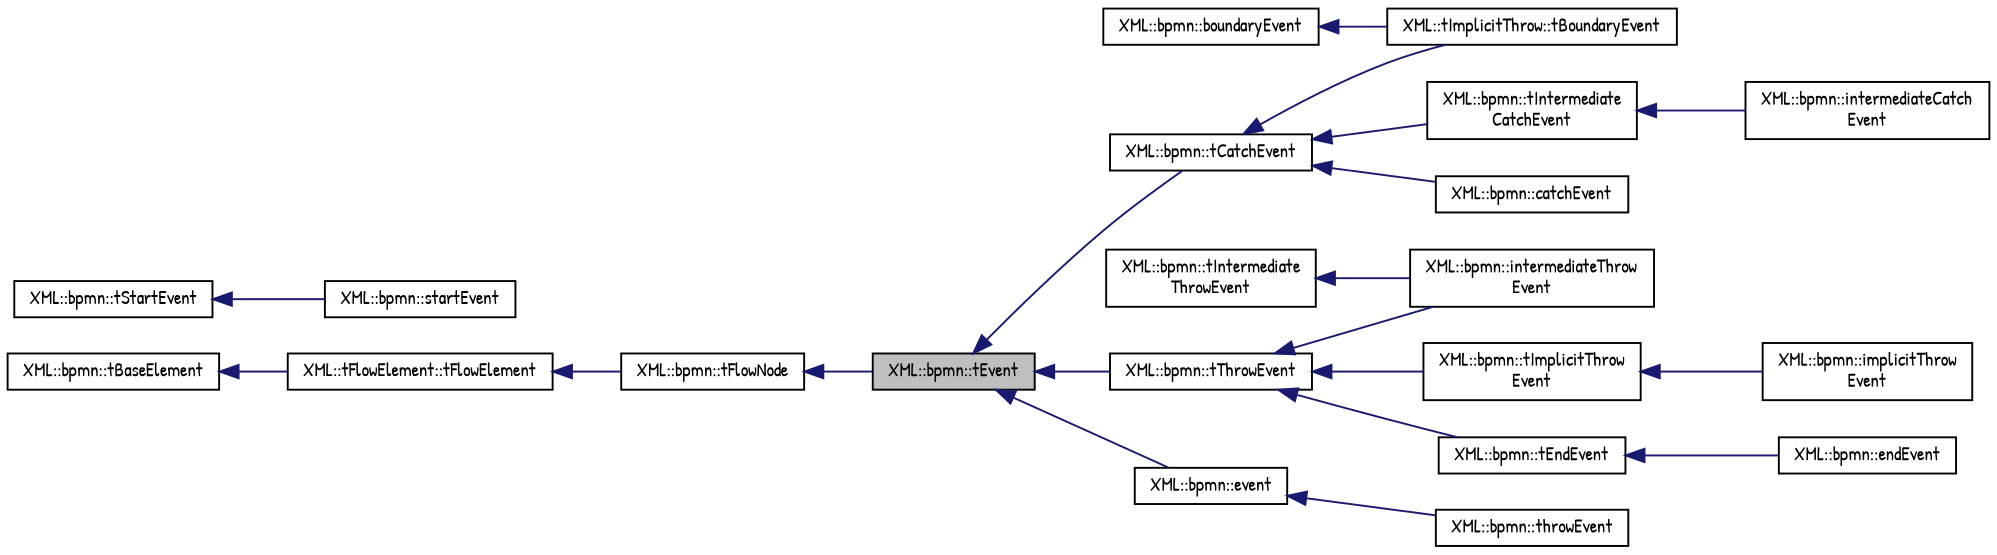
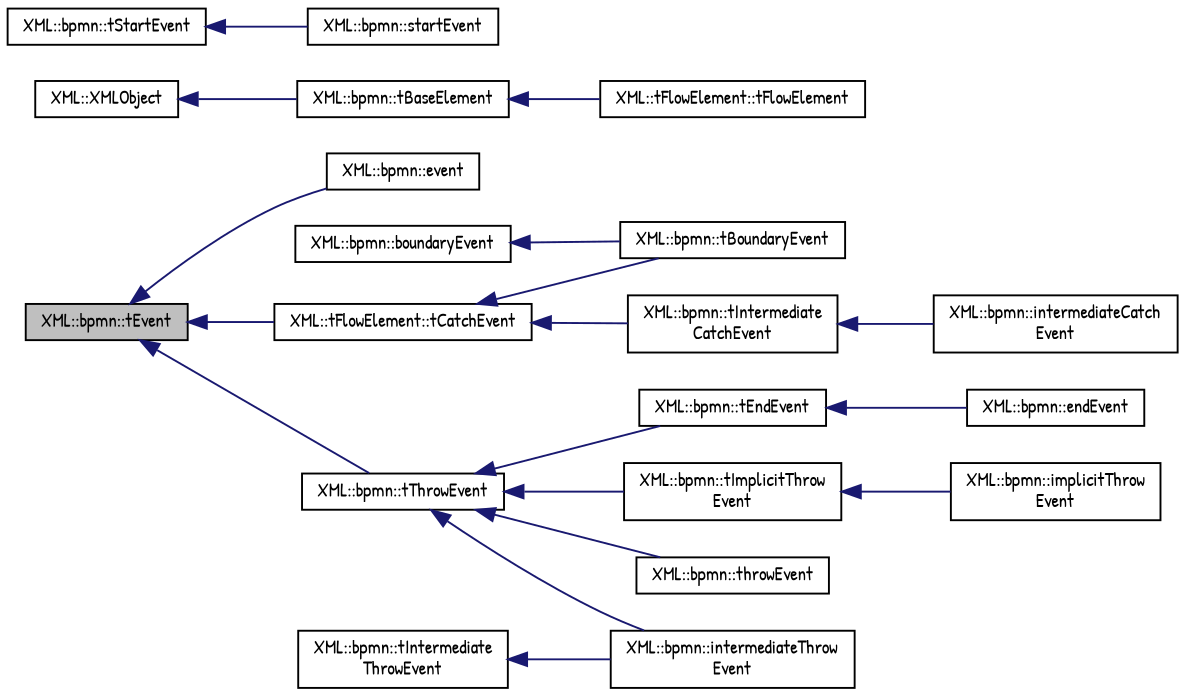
(1532, 27) -> (733, 240)
none -> (107, 99)
(1211, 152) -> (403, 322)
(1532, 194) -> none
(713, 372) -> none
(1371, 507) -> (577, 536)
